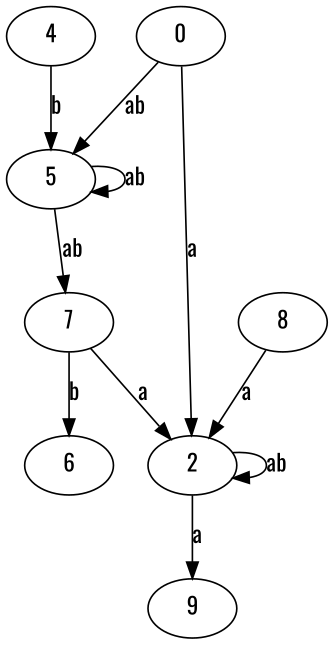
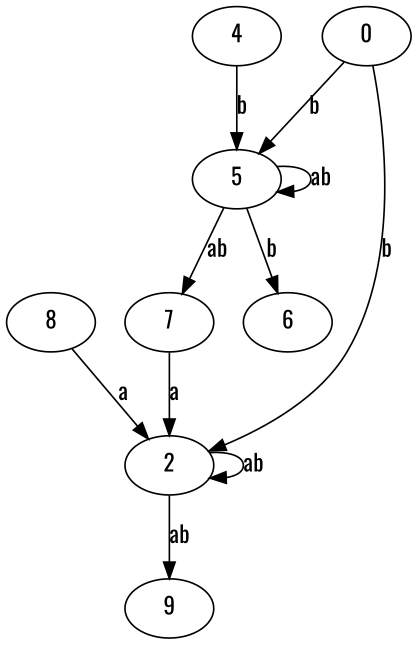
(136, 108) -> (315, 108)
(193, 251) -> (387, 251)
(69, 386) -> (259, 243)
(198, 537) -> (180, 537)
